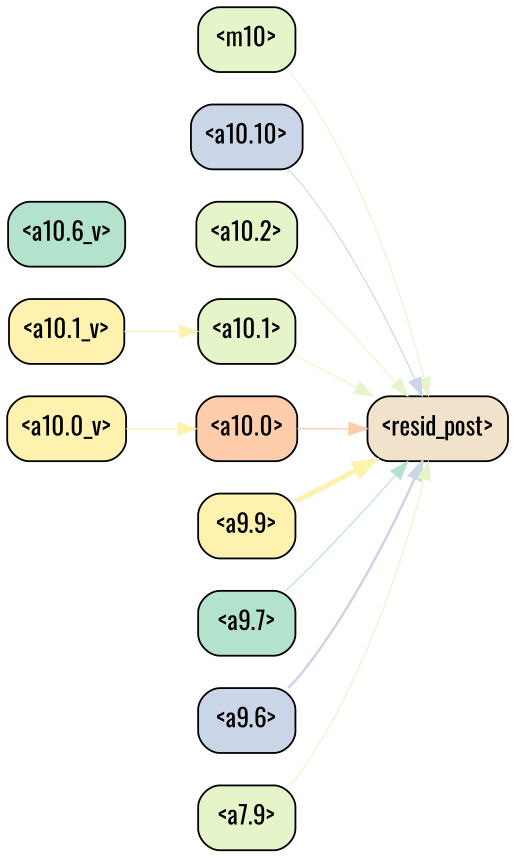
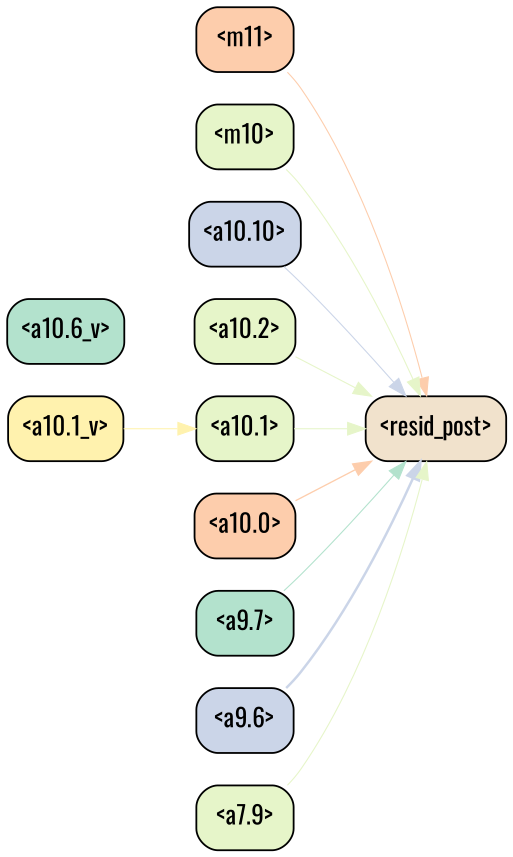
none -> (245, 40)
(67, 429) -> none
(247, 526) -> none
